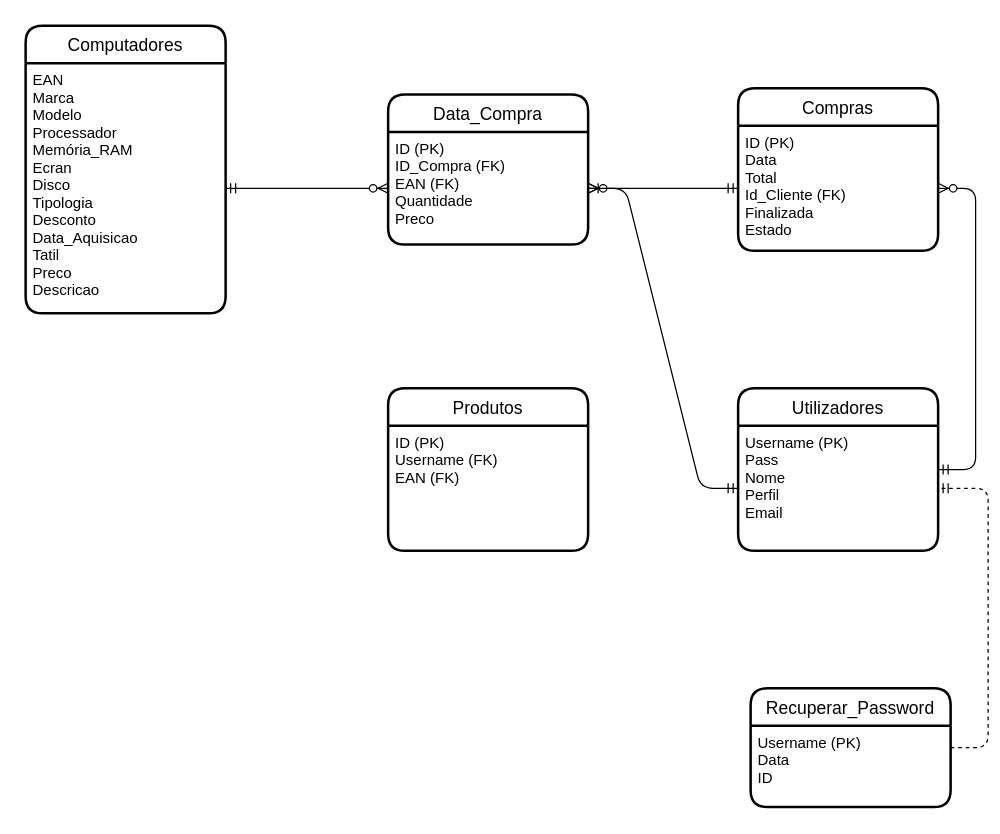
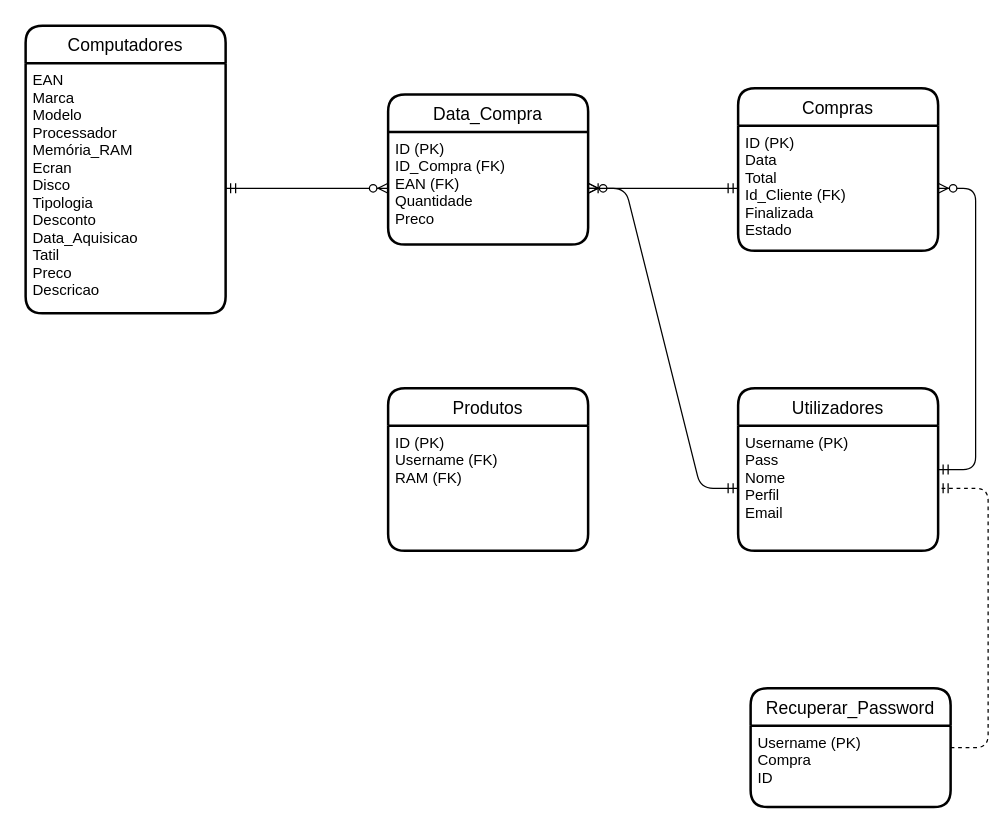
(422, 443) -> (422, 443)
(810, 743) -> (810, 743)
